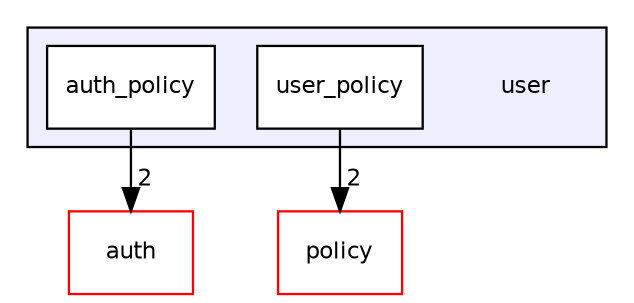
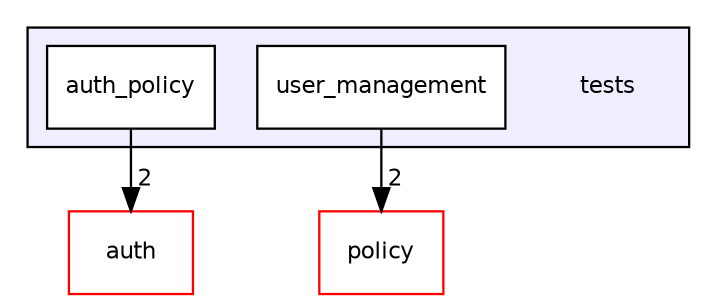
(340, 87) -> (381, 87)
(526, 87) -> (609, 87)
